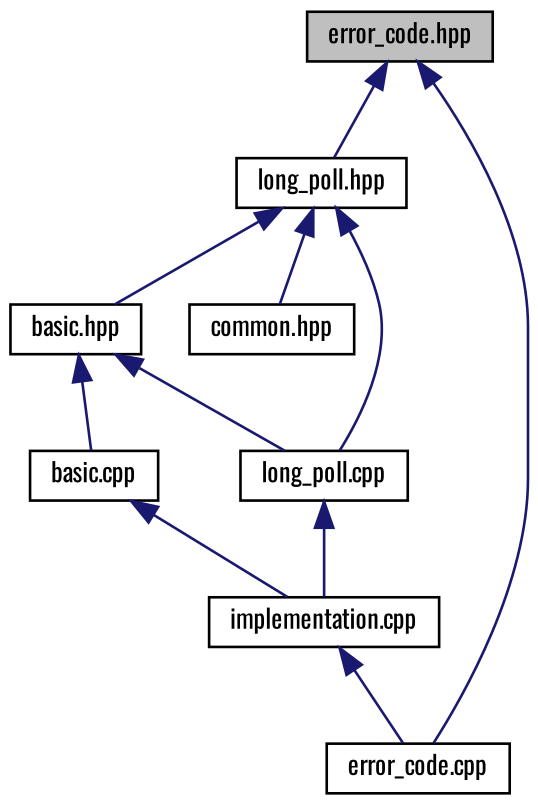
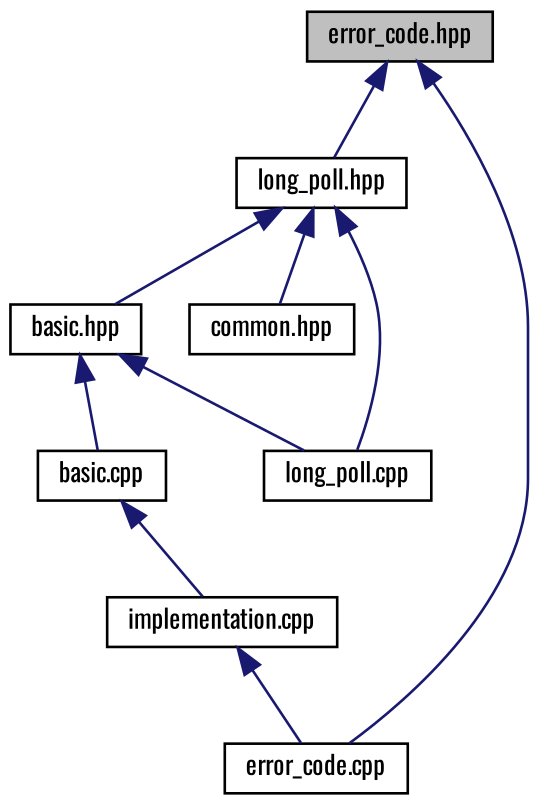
(324, 563) -> none
